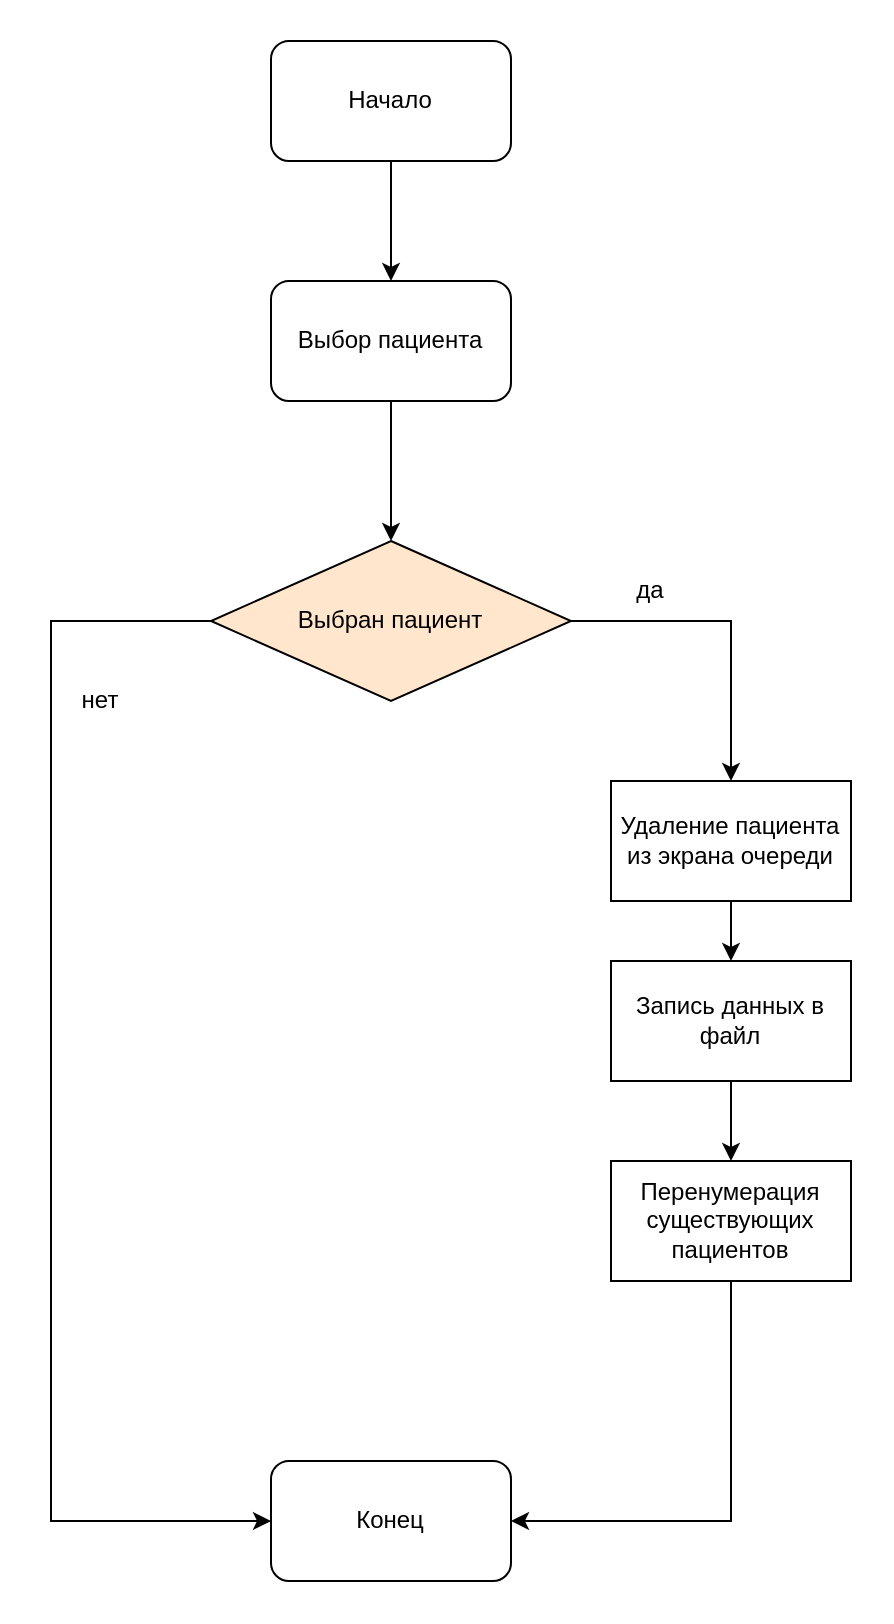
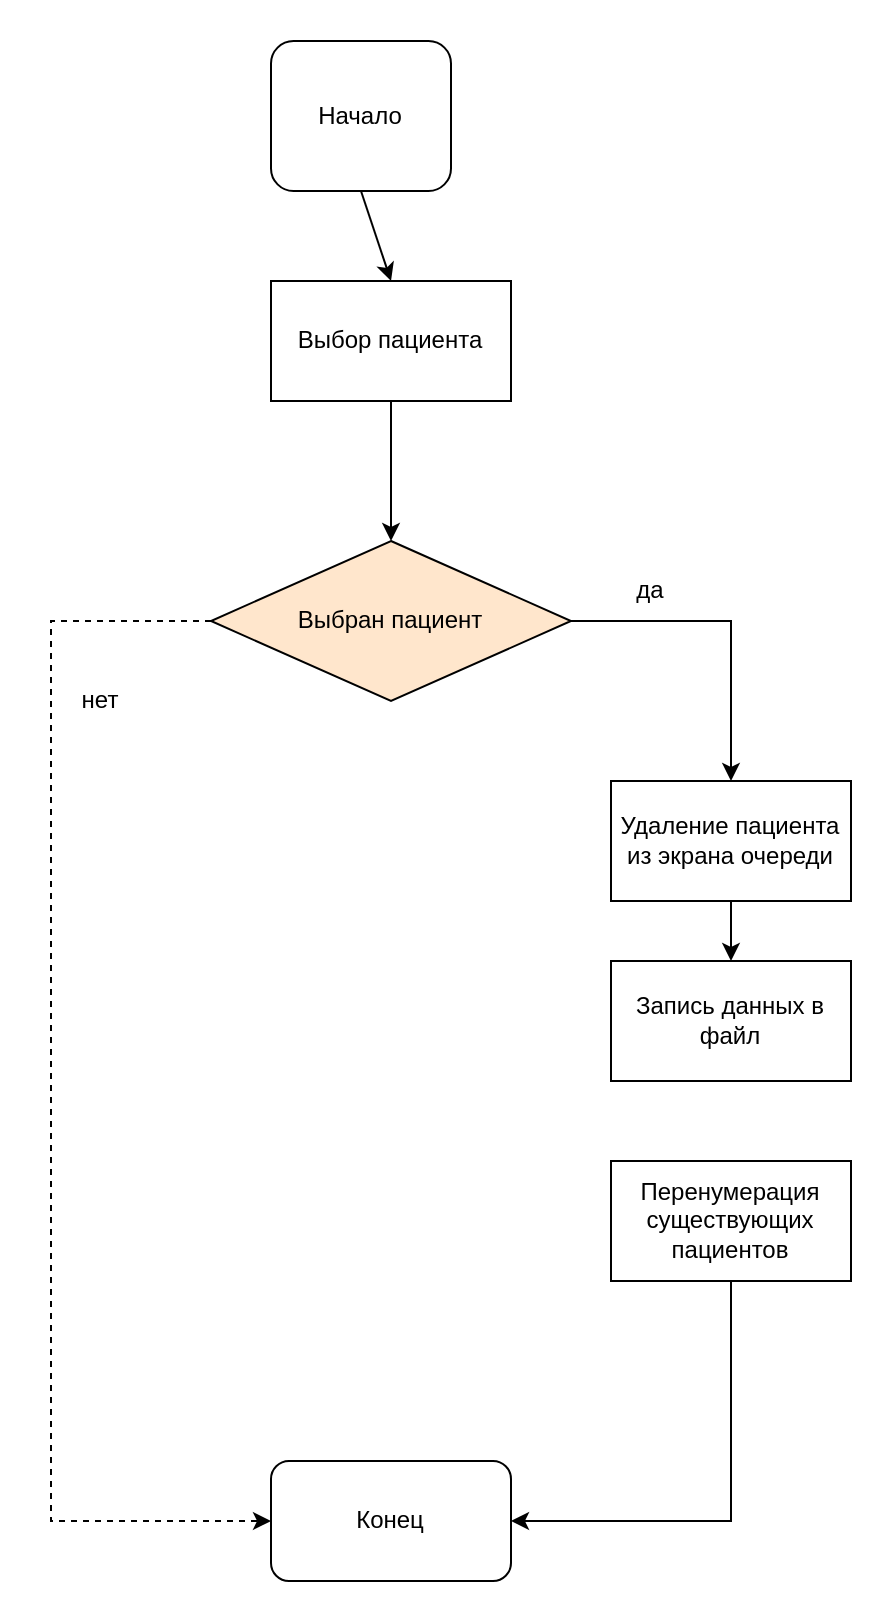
(391, 101) -> (361, 116)
(391, 341) -> (391, 341)
(51, 1094) -> (51, 1094)
(731, 1114) -> none
